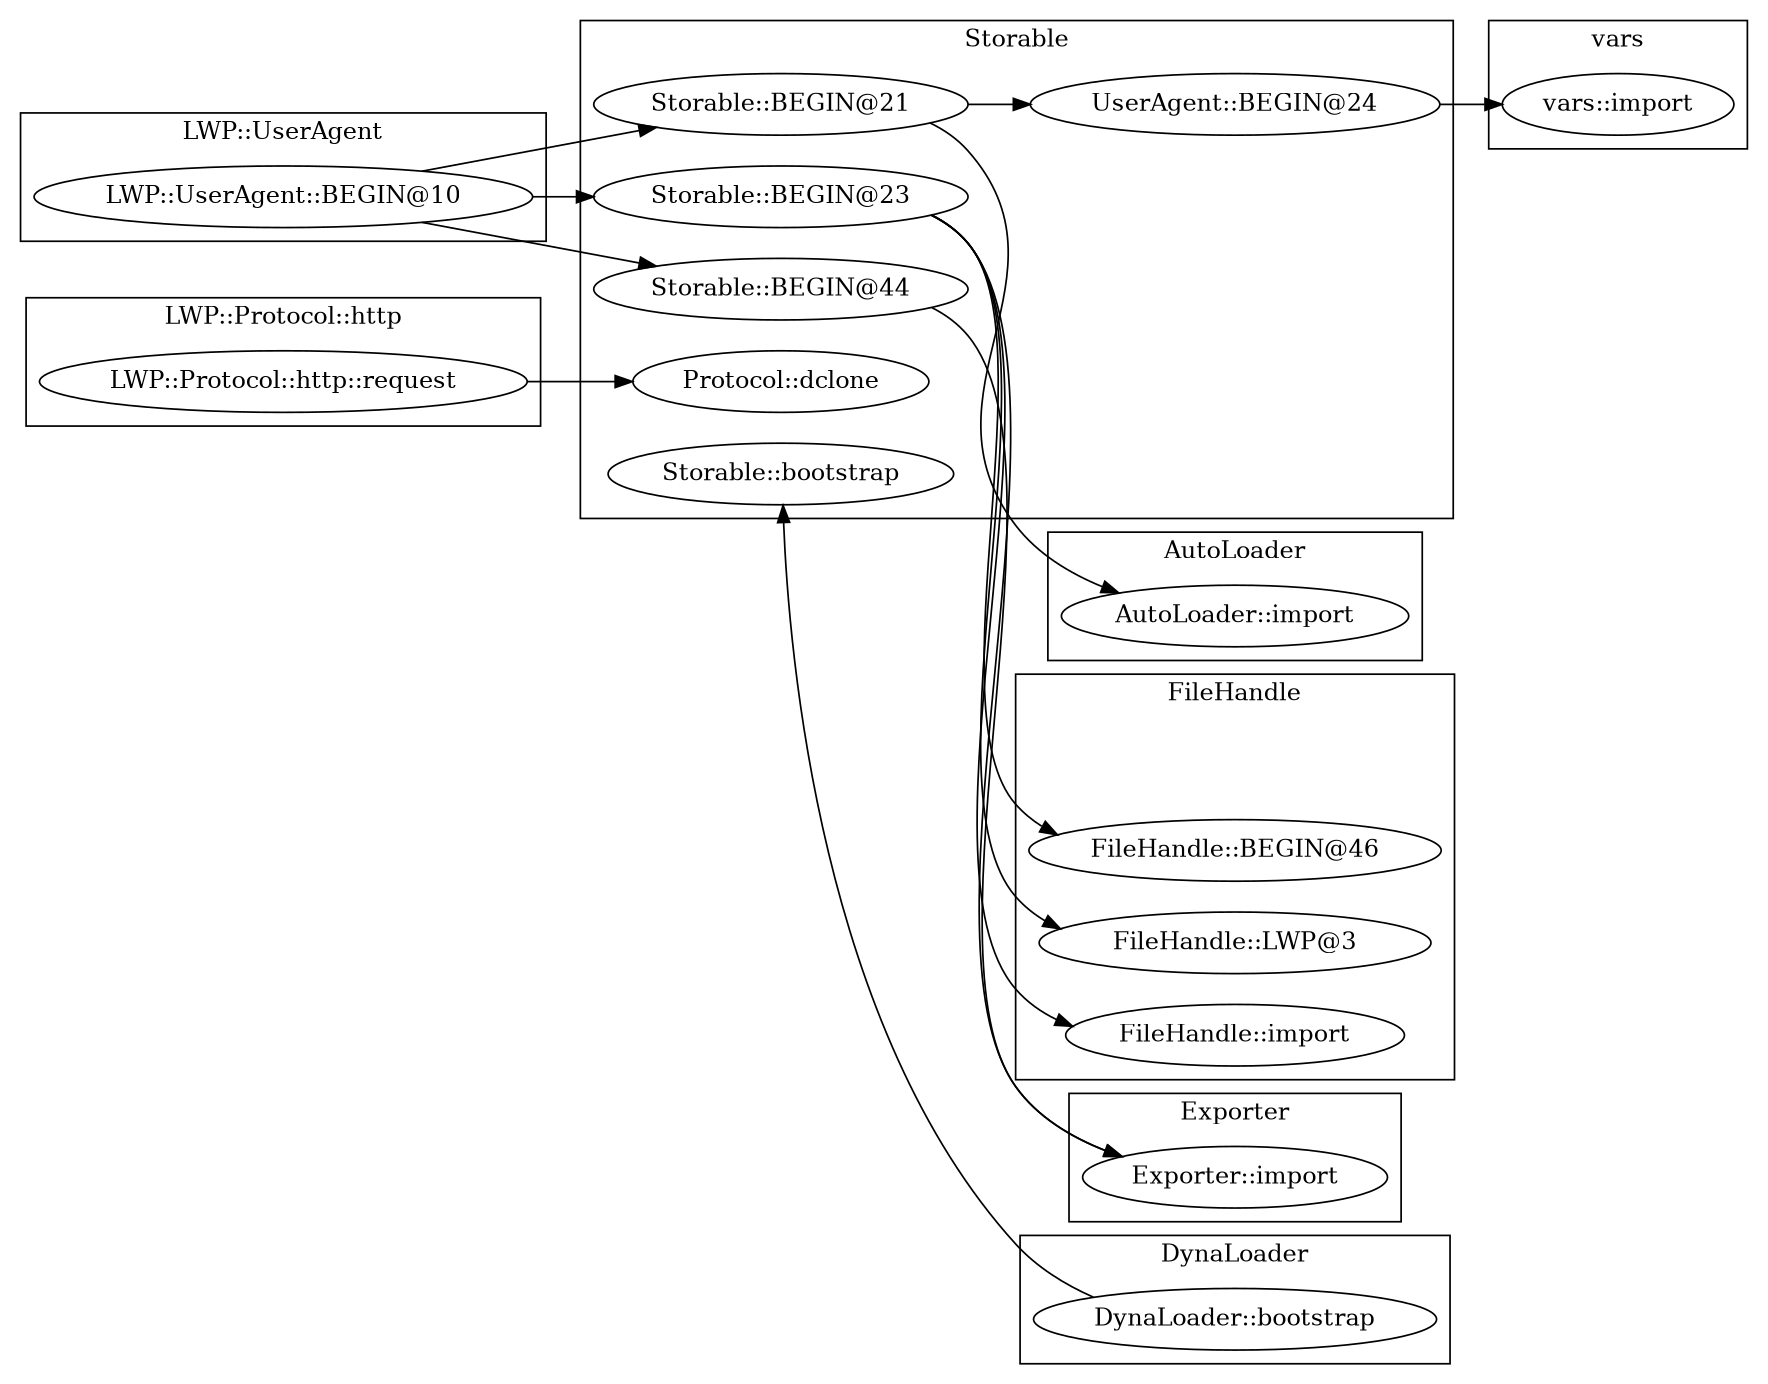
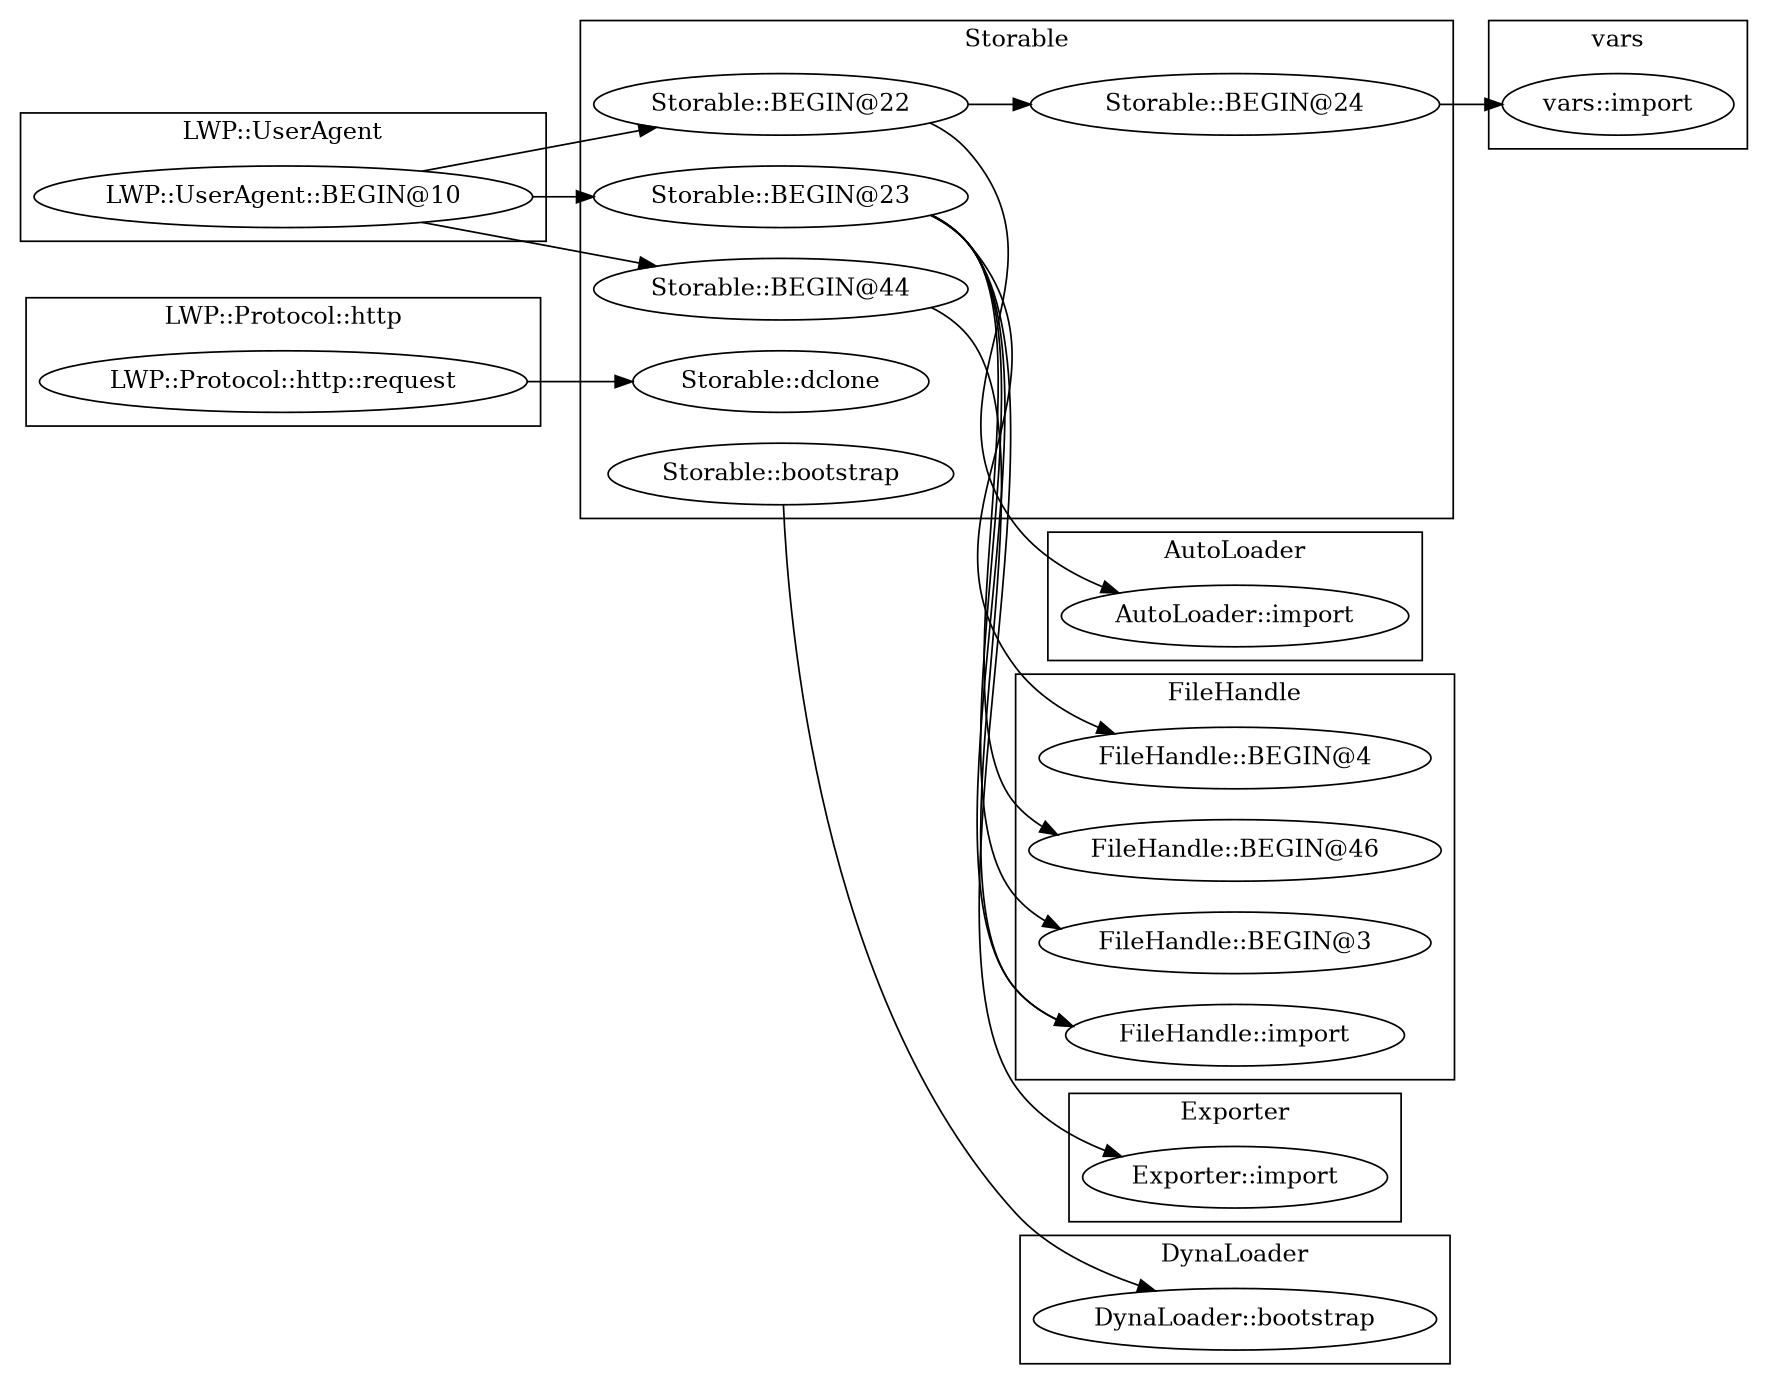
(781, 104) -> (781, 104)
(1235, 104) -> (1235, 104)
(781, 382) -> (781, 382)
(993, 743) -> (991, 665)
none -> (1235, 758)
(1235, 943) -> (1235, 943)
(856, 948) -> (866, 947)
